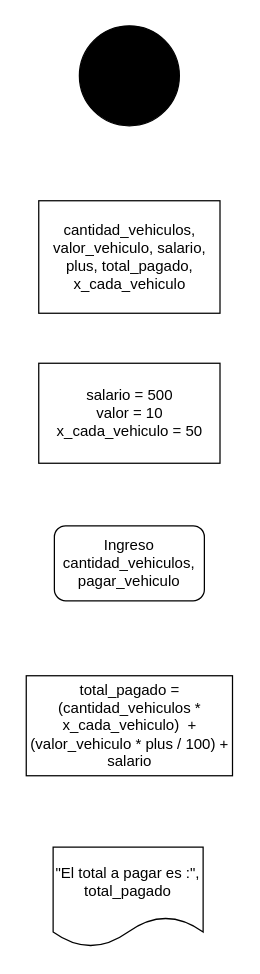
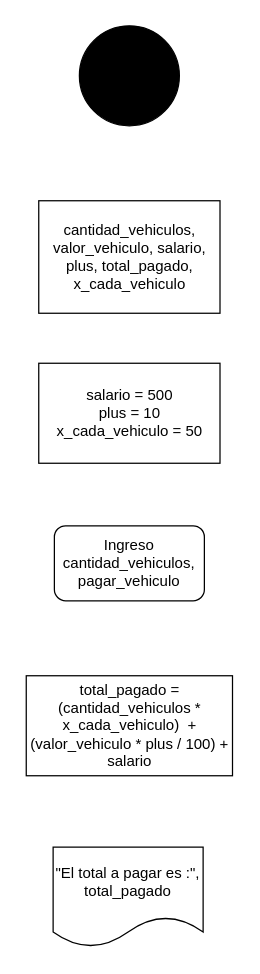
(130, 413) -> (130, 413)
